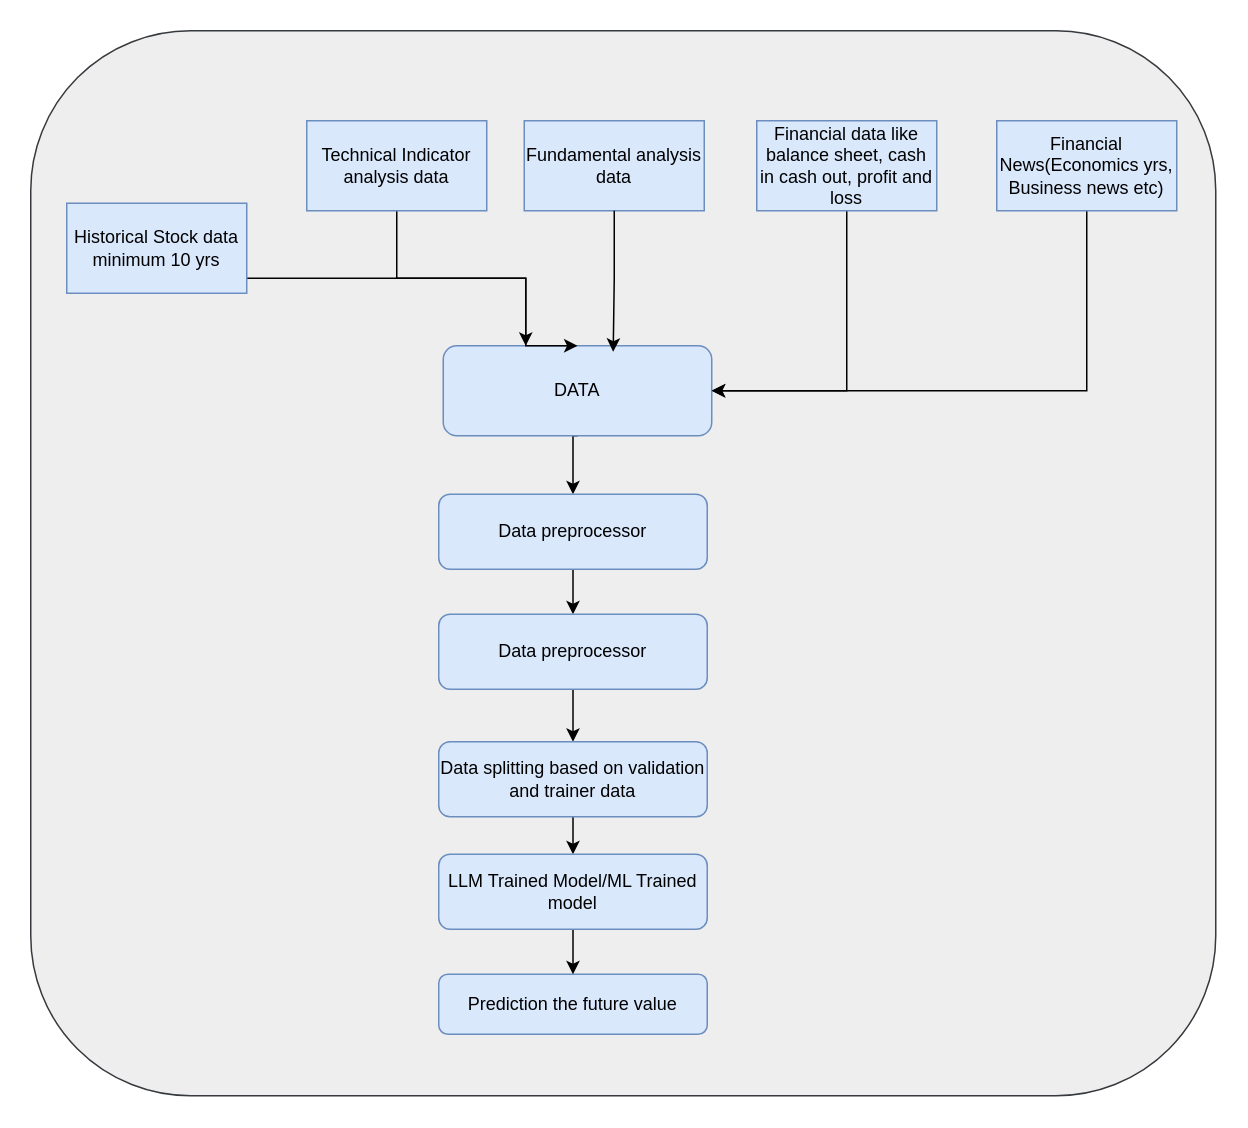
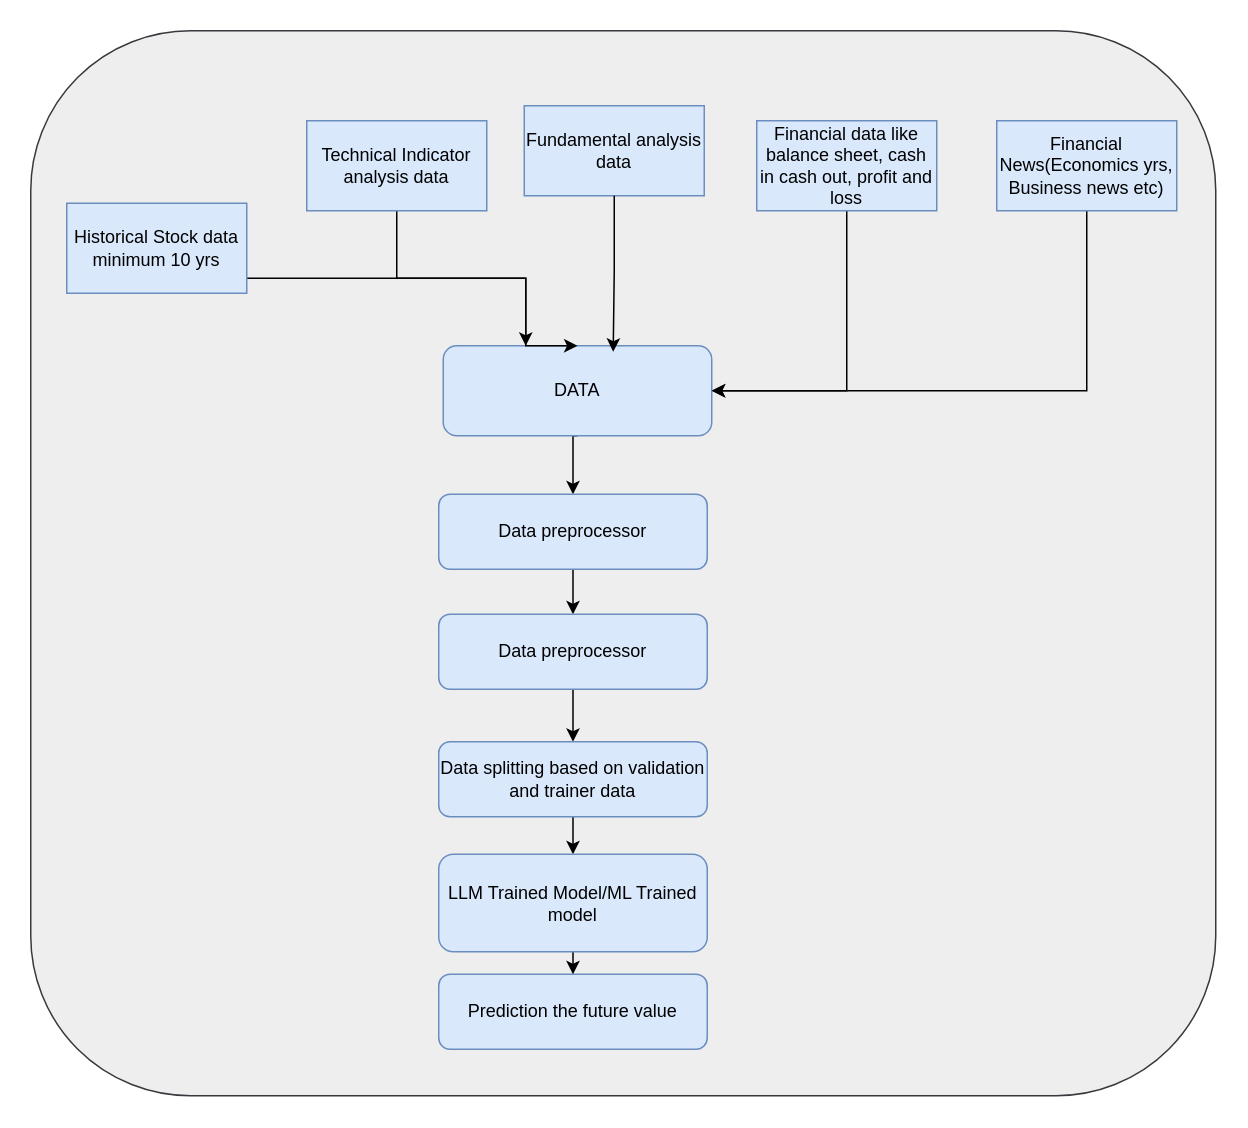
(614, 166) -> (614, 151)
(573, 892) -> (573, 903)
(573, 1004) -> (573, 1012)
